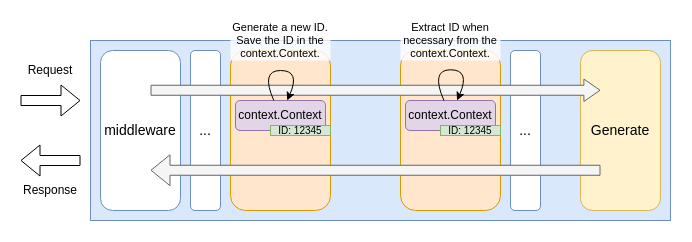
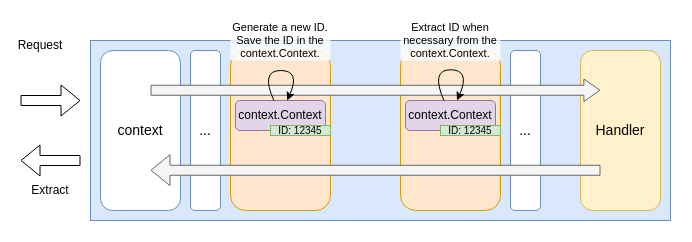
(51, 71) -> (41, 46)
(141, 131) -> (141, 131)
(621, 131) -> (621, 131)
(51, 191) -> (51, 191)
